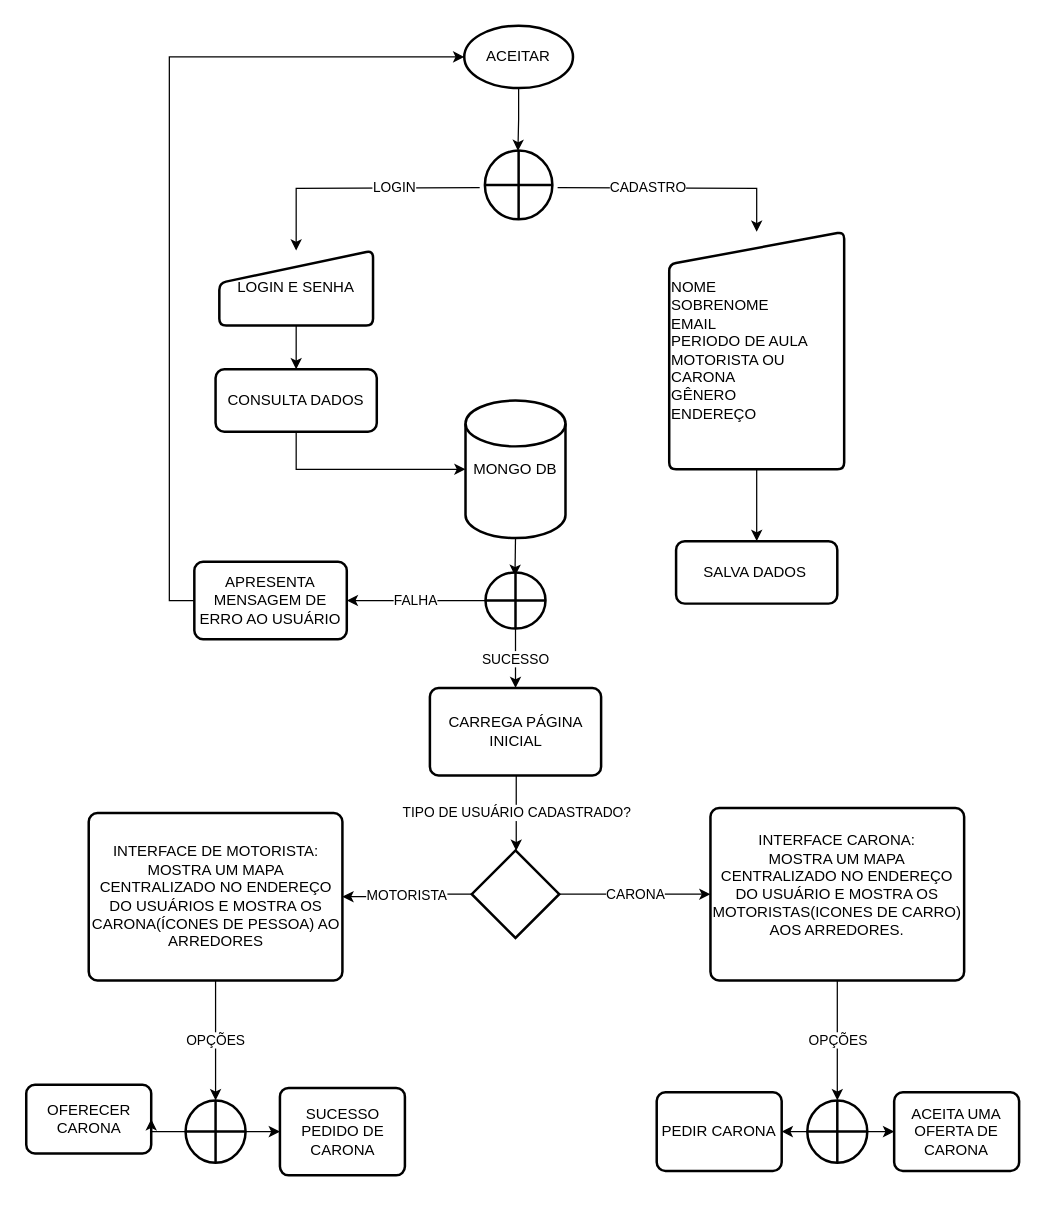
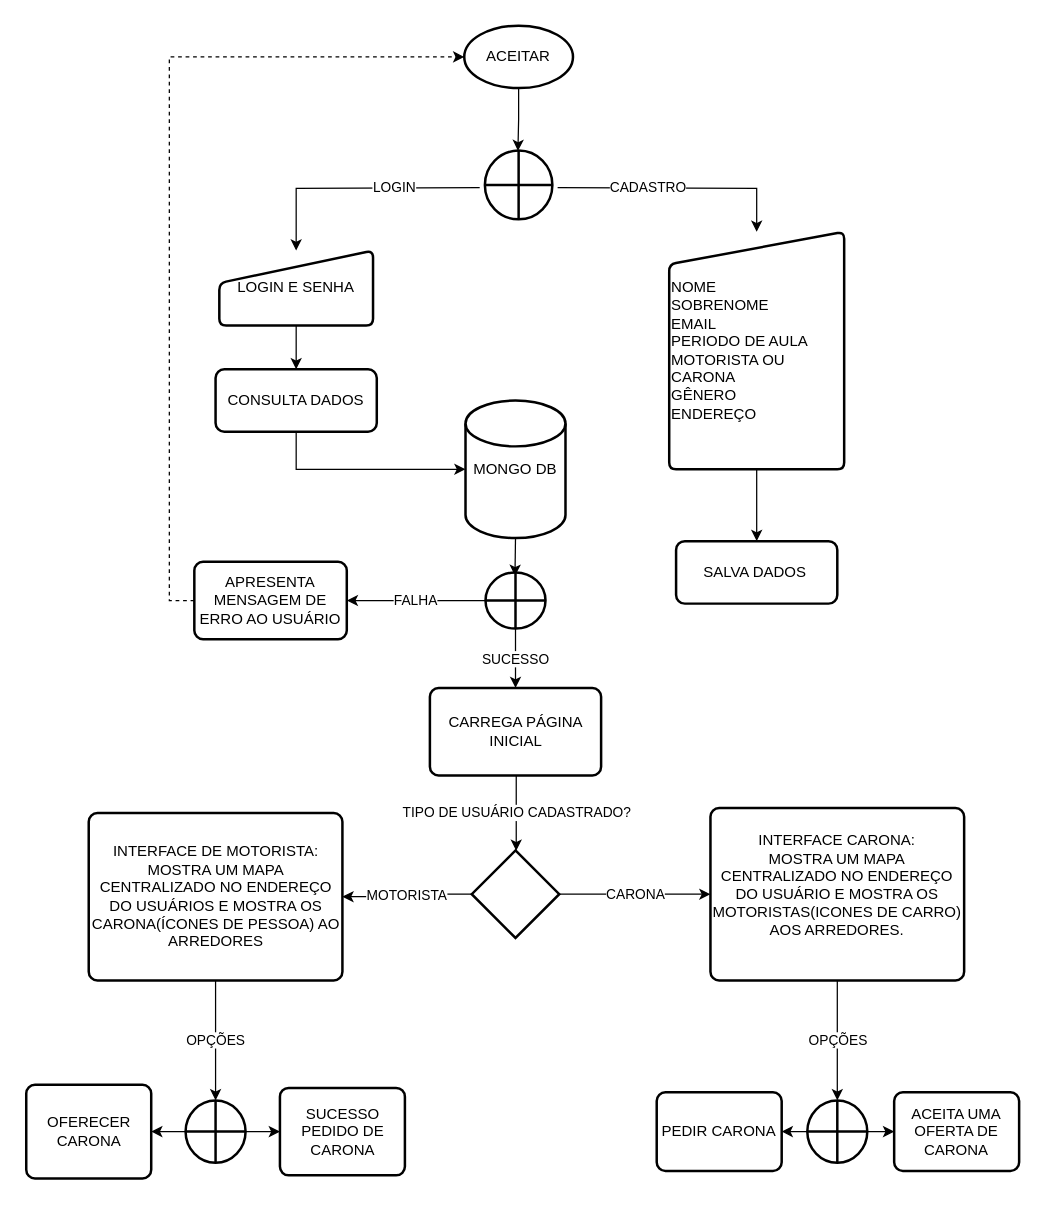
(169, 197) -> (169, 197)
(89, 1119) -> (89, 1132)
